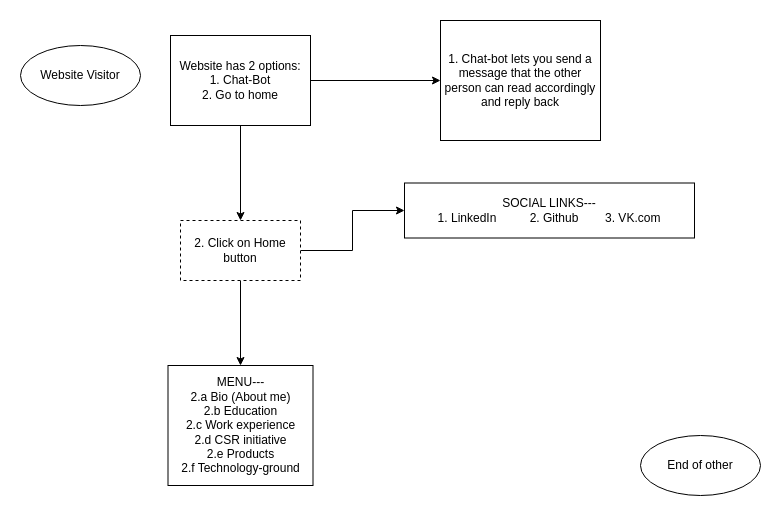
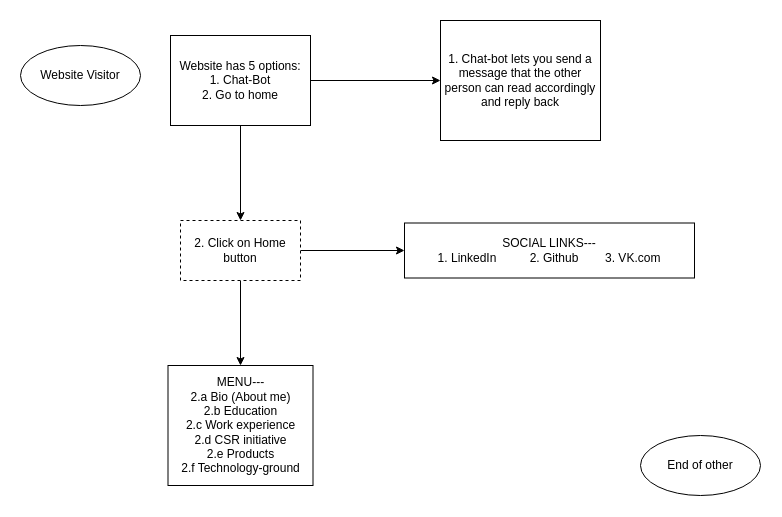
(241, 81) -> (241, 81)
(550, 211) -> (550, 251)
